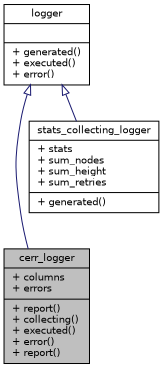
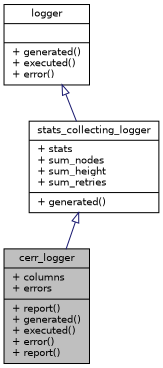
(16, 172) -> (71, 236)
(46, 320) -> (47, 320)
